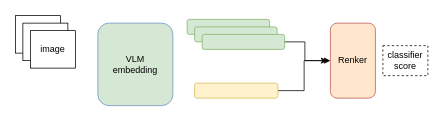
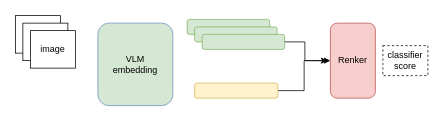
(353, 60) -> (353, 60)
